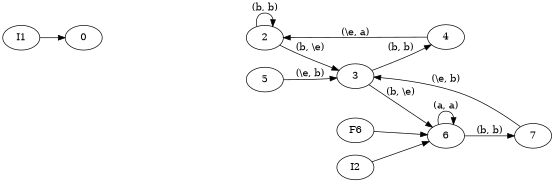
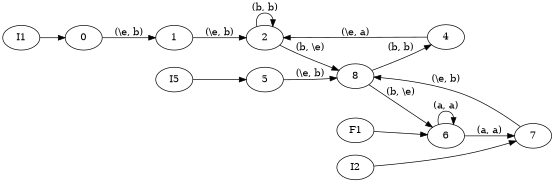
none -> (174, 38)
(355, 76) -> (355, 76)
none -> (174, 80)
(355, 130) -> (355, 130)
(490, 131) -> (490, 131)
(397, 153) -> (442, 158)
